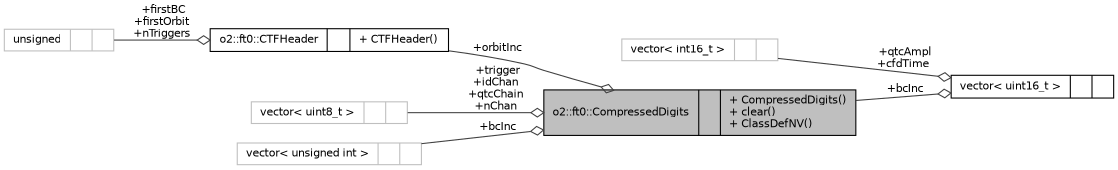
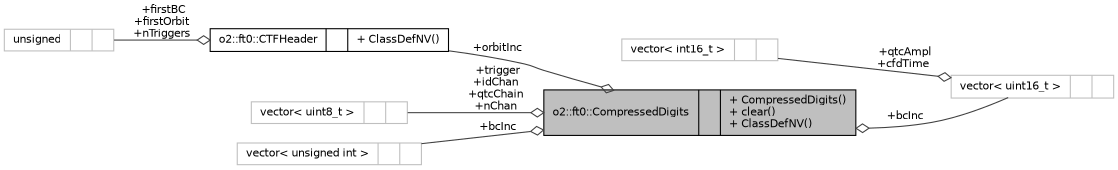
(398, 40) -> (398, 40)
(1032, 87) -> (1032, 87)
(897, 97) -> (940, 121)
